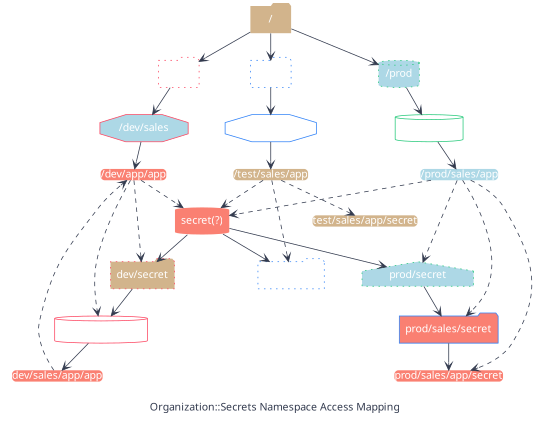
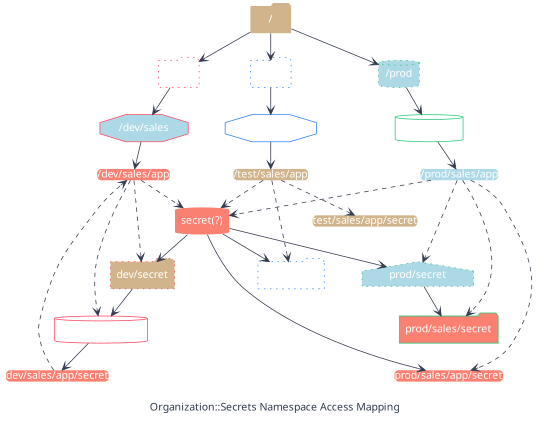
(133, 175) -> (133, 175)
(449, 330) -> (449, 330)
(449, 353) -> (297, 323)
(57, 376) -> (57, 376)
